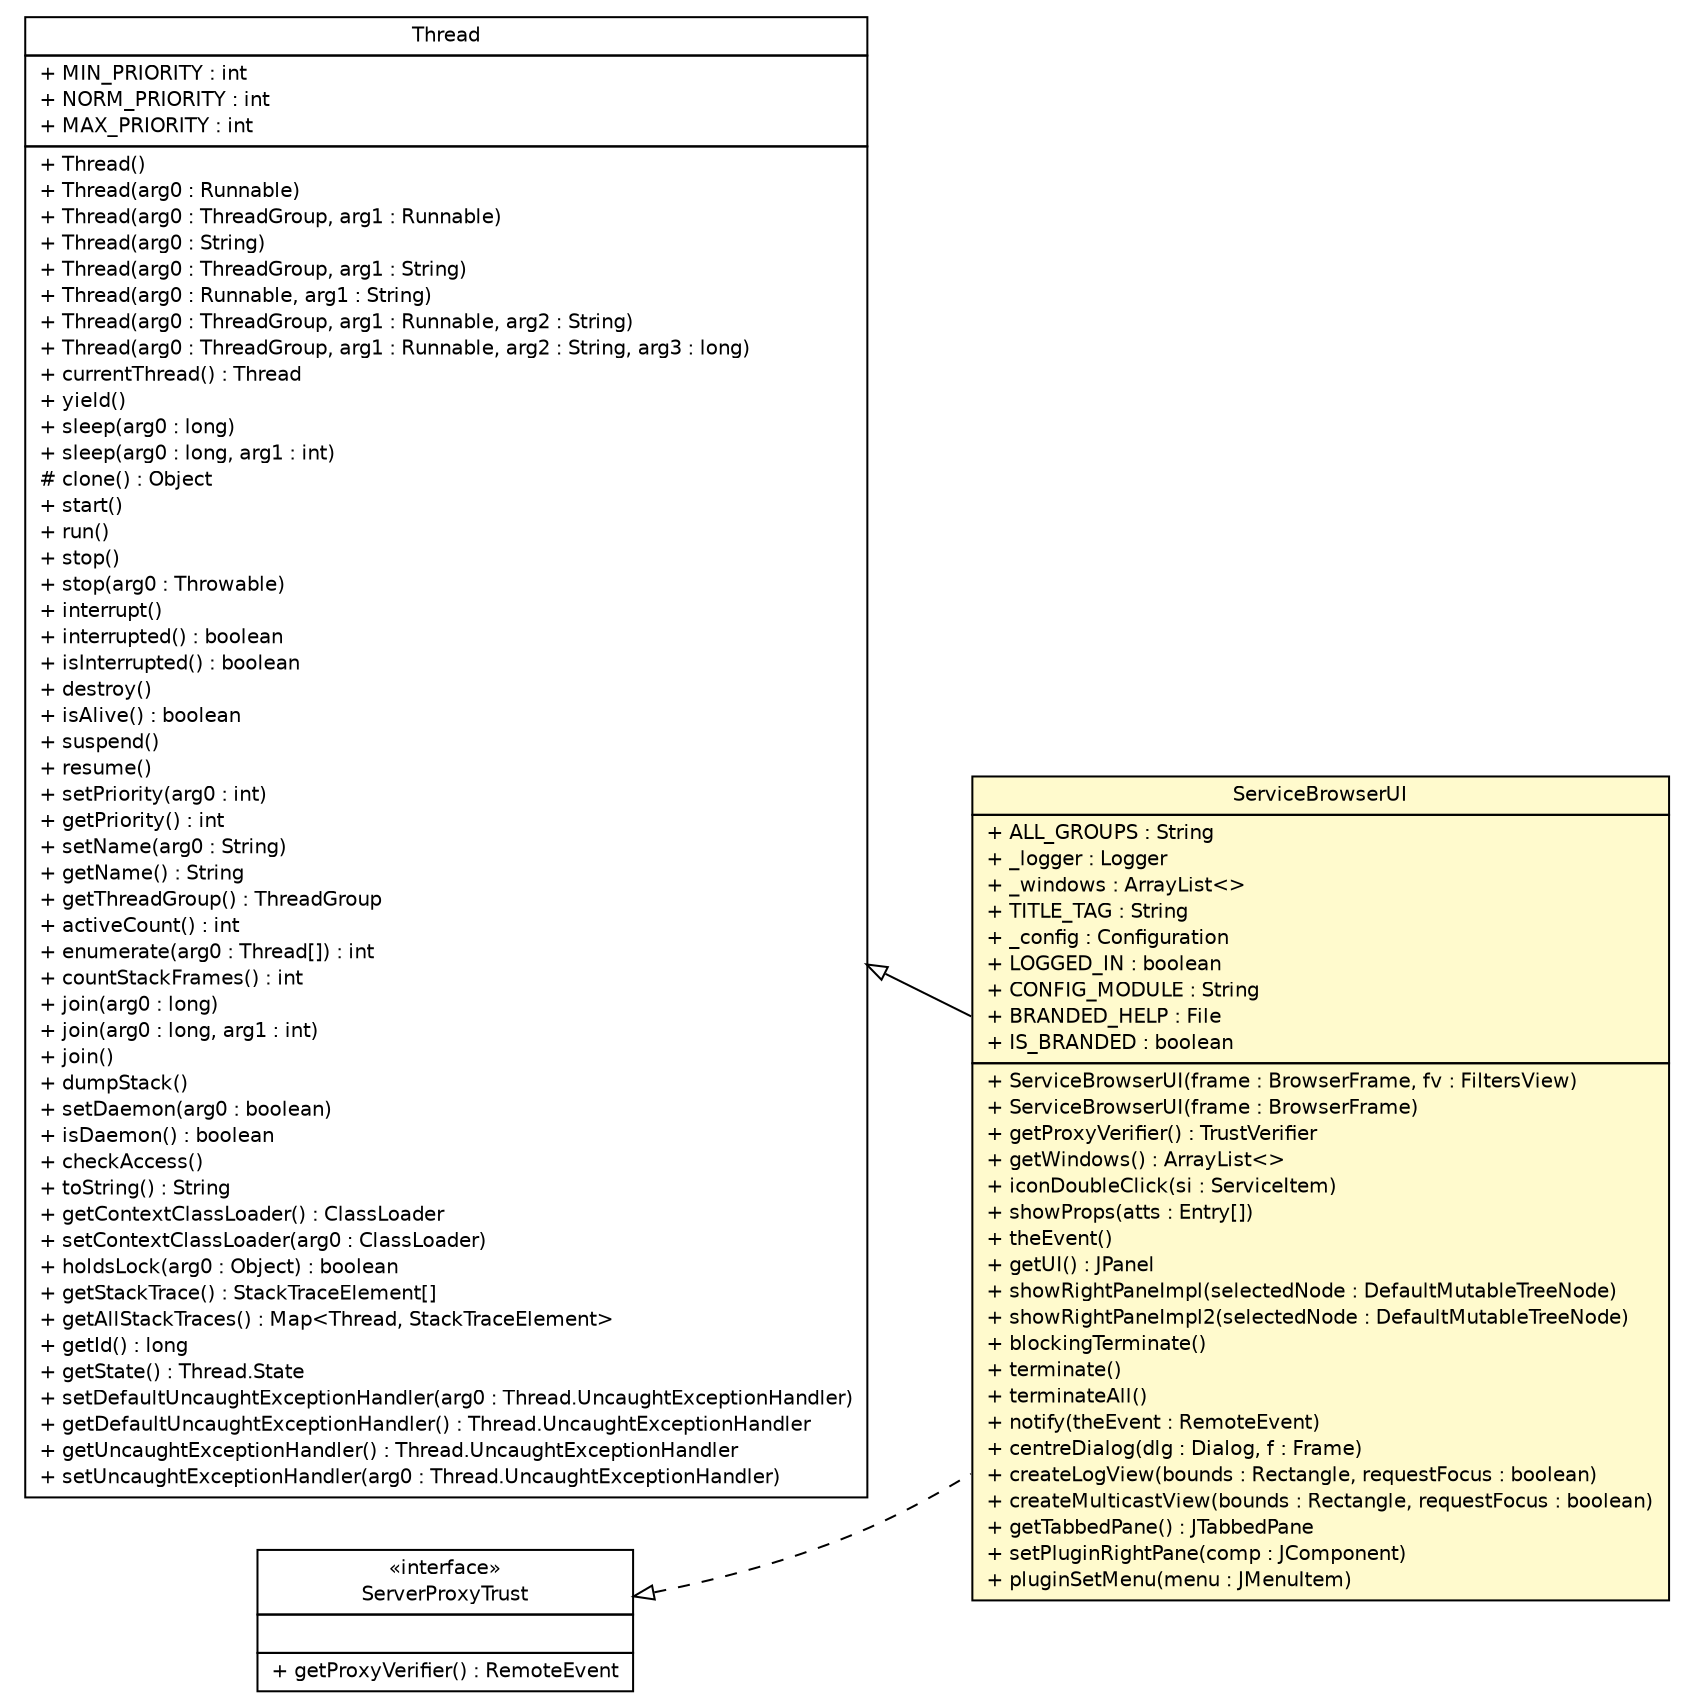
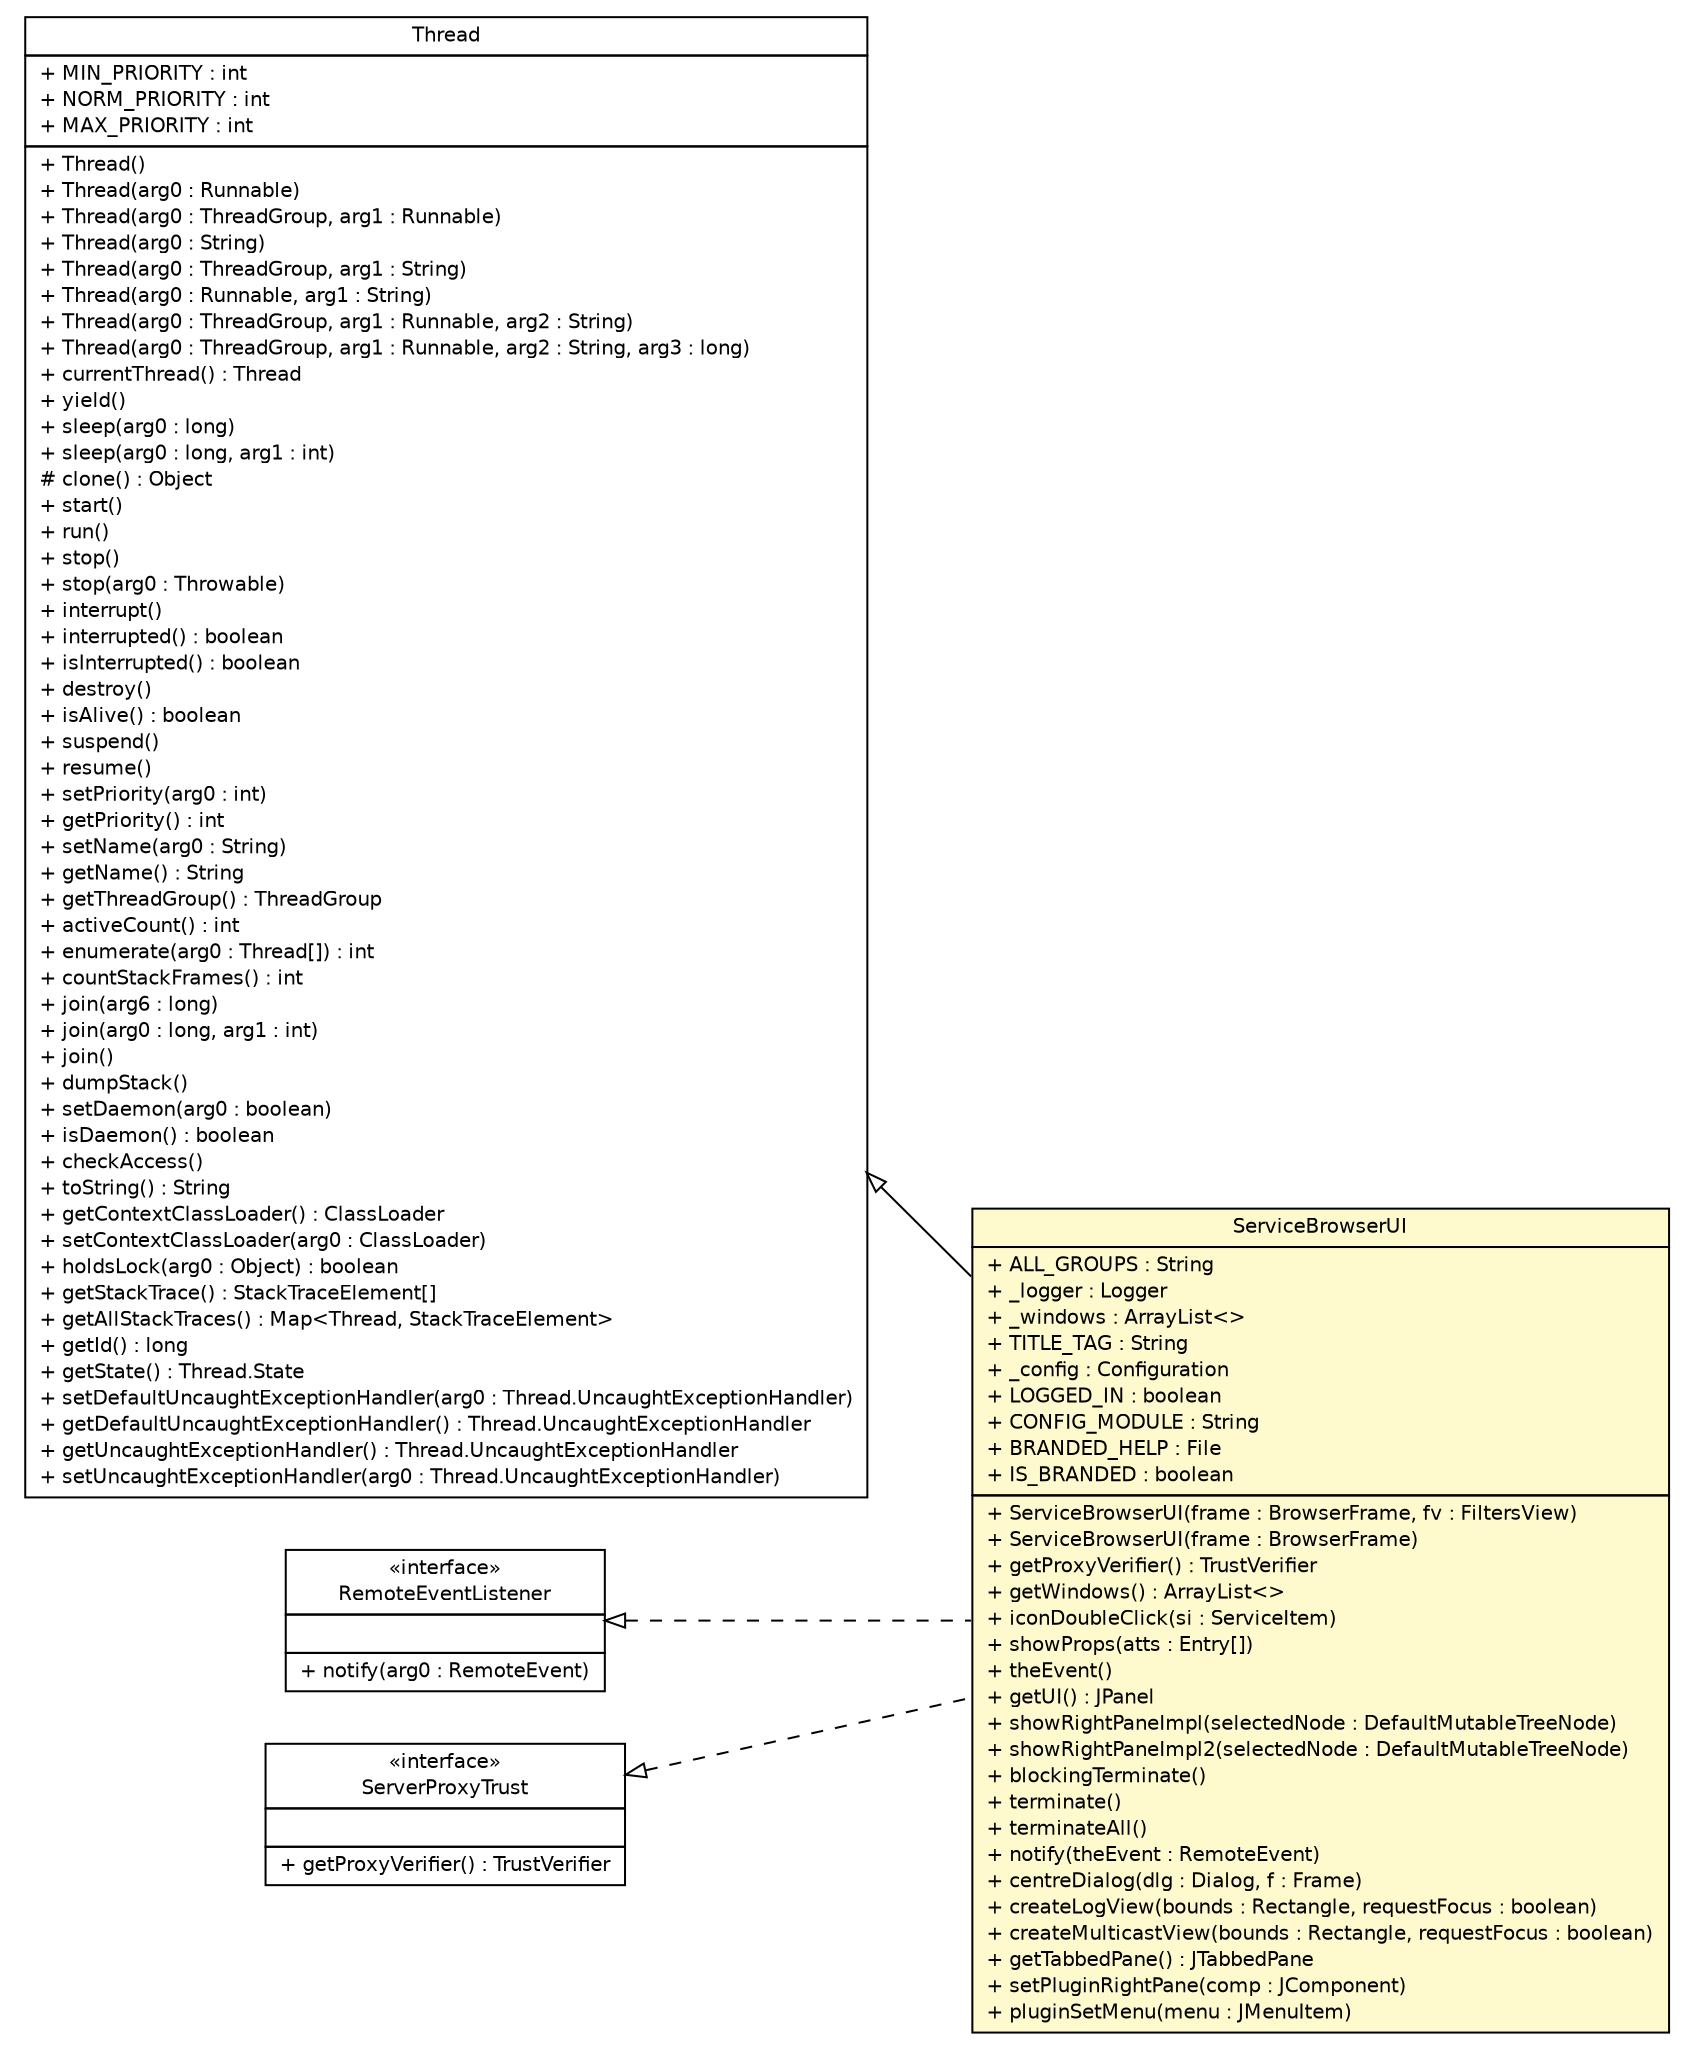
(129, 1005) -> (129, 1005)
none -> (445, 1621)
(445, 1671) -> (445, 1865)
